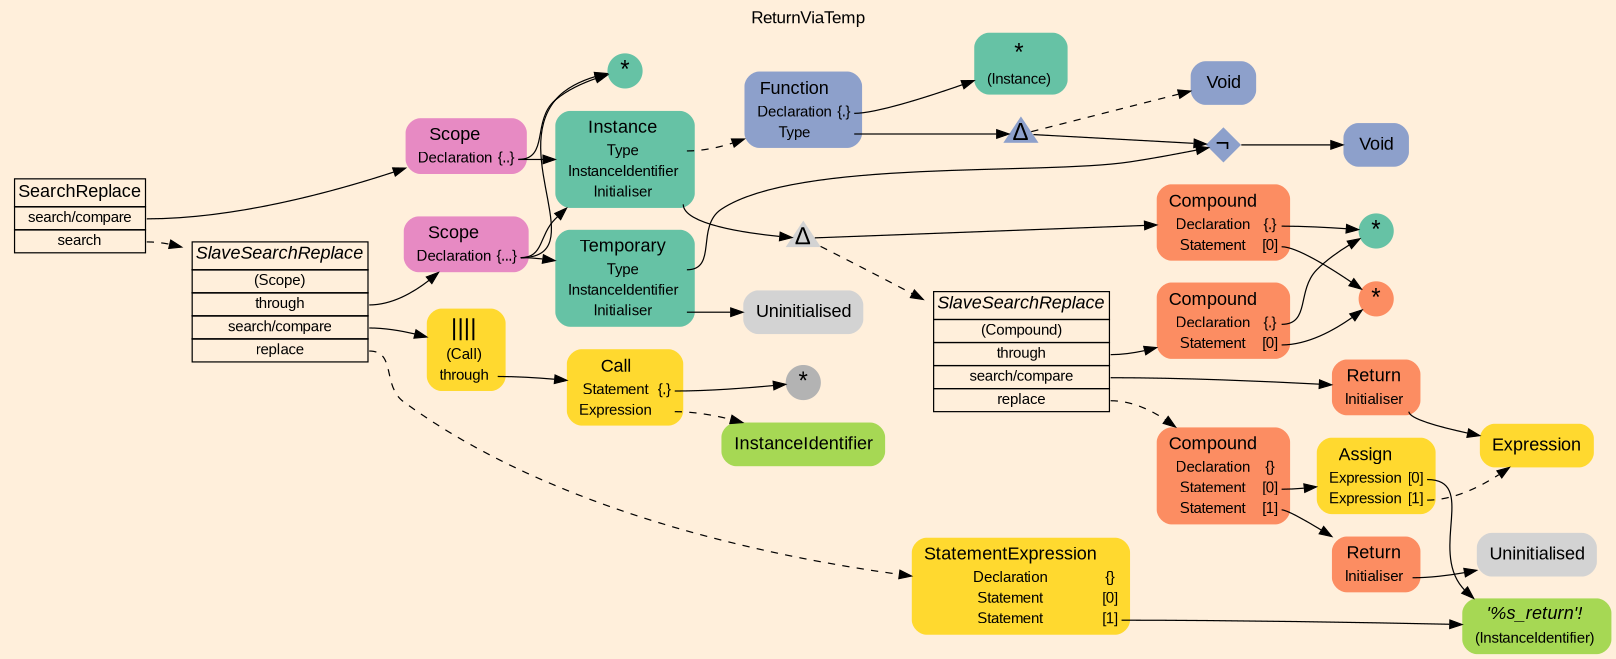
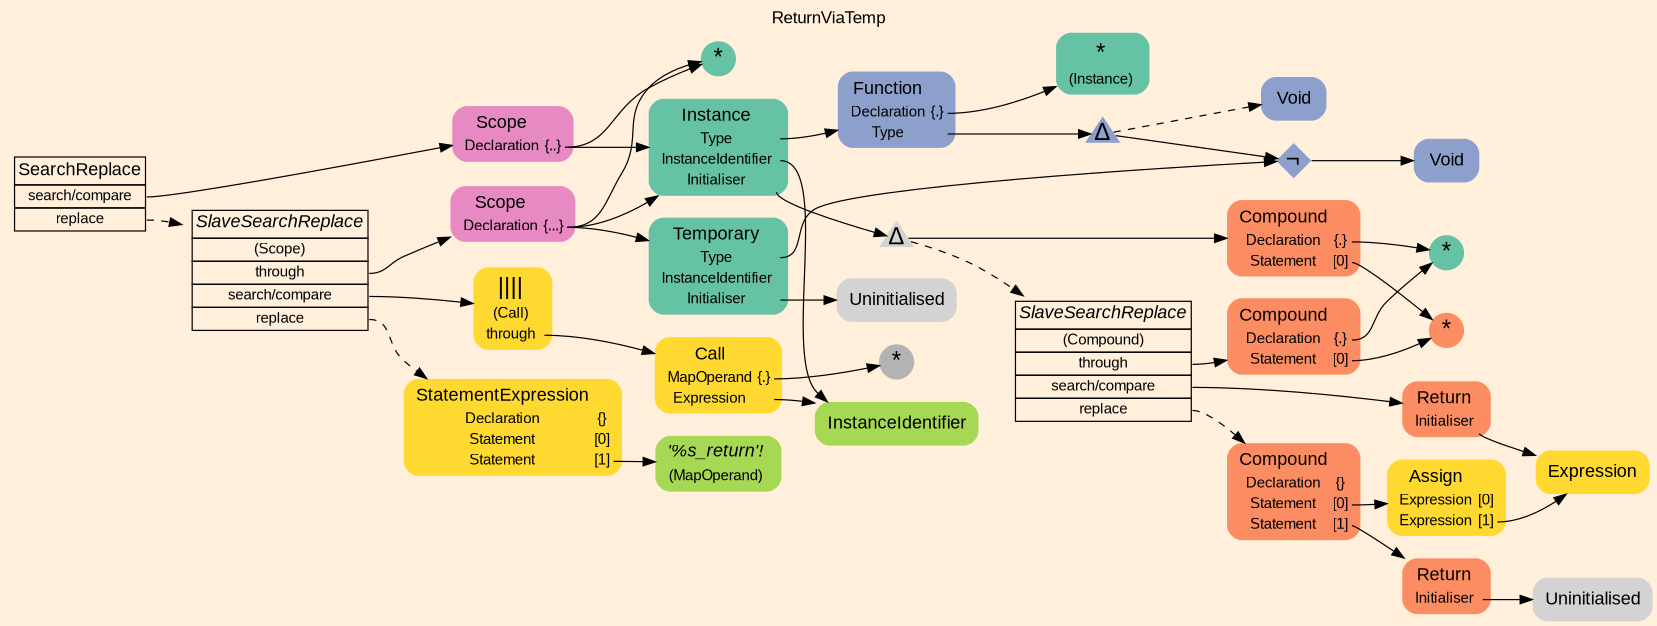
(710, 149) -> (803, 137)
(80, 241) -> (80, 219)
none -> (805, 273)
(616, 390) -> (710, 378)
(703, 414) -> (788, 400)
(1465, 492) -> (1528, 516)
(1451, 529) -> none
(1535, 638) -> (716, 476)
